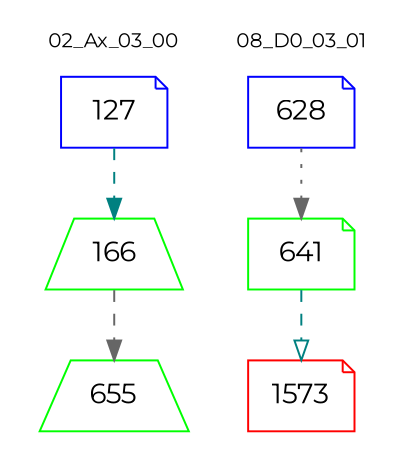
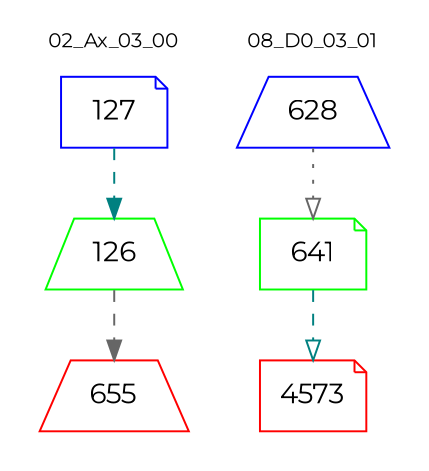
(301, 112) -> (313, 112)
(301, 173) -> (313, 173)
(114, 254) -> (114, 254)
(114, 396) -> (114, 396)
(301, 396) -> (313, 396)
